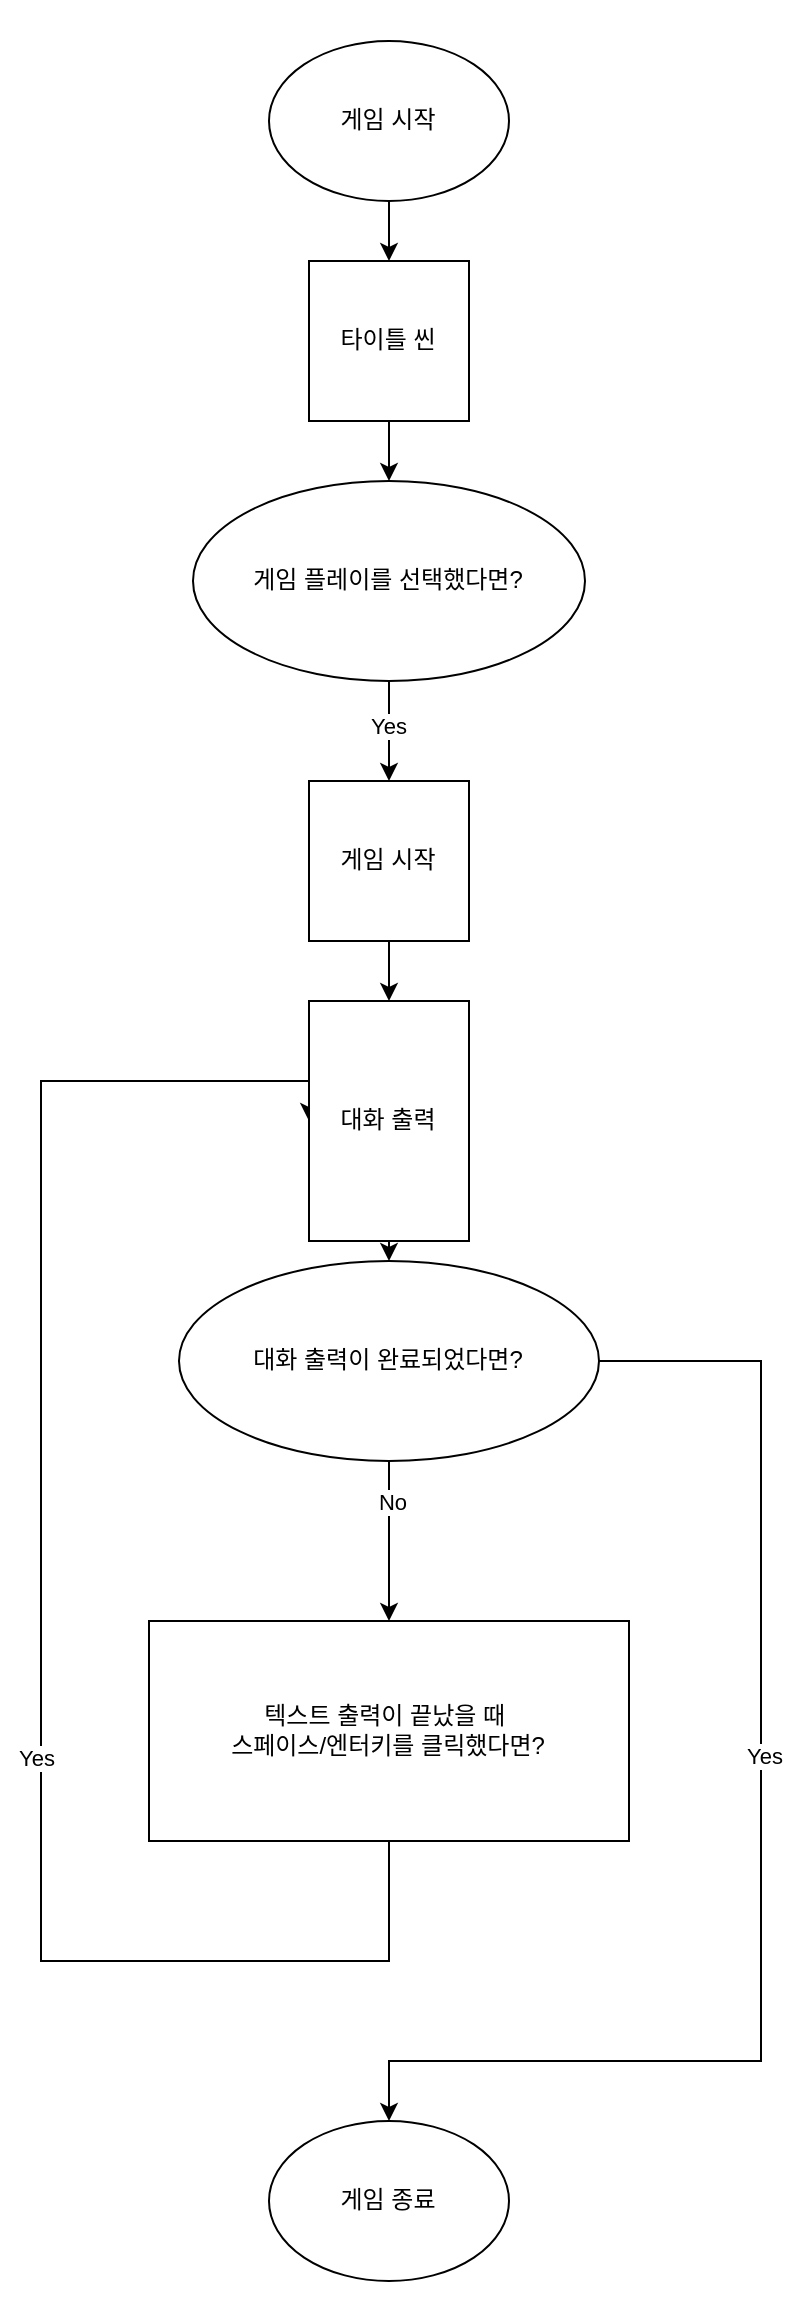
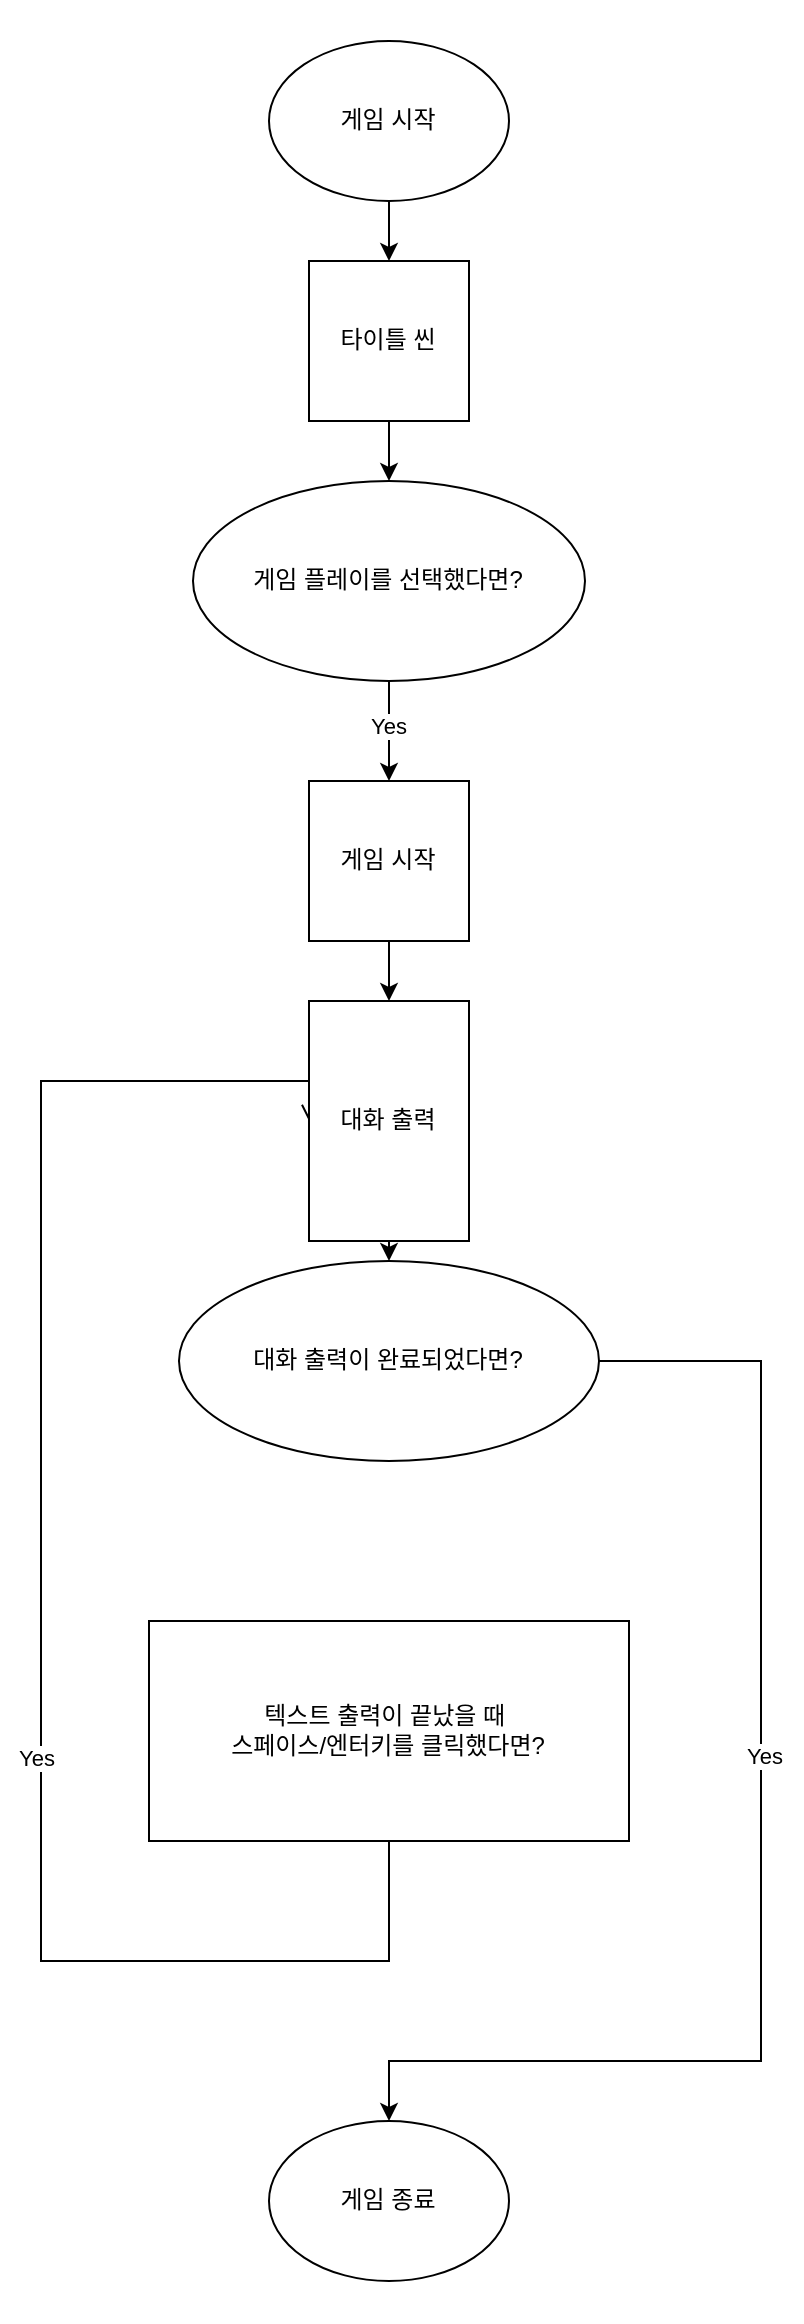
(309, 1106) -> (309, 1109)
(389, 1534) -> none
